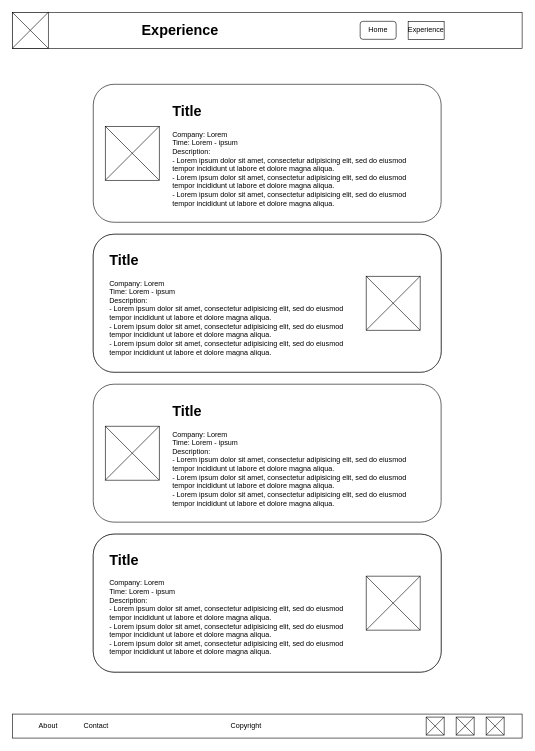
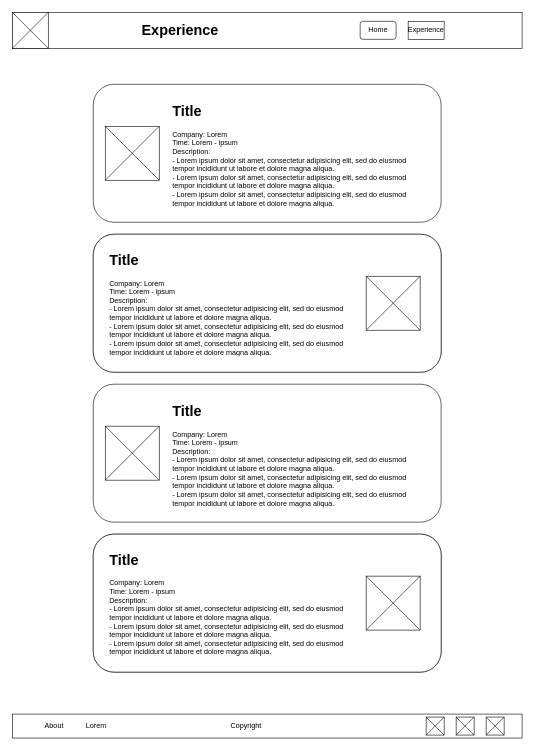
(48, 726) -> (54, 726)
(96, 726) -> (96, 726)
